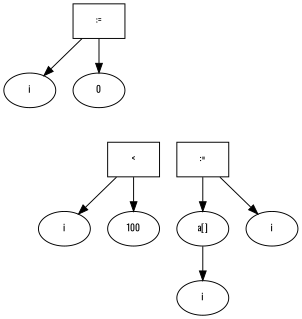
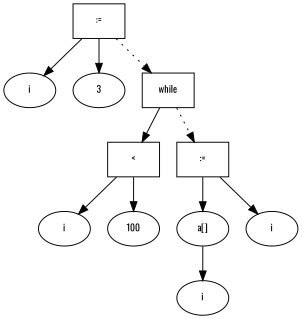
(99, 90) -> (99, 90)
none -> (168, 90)
